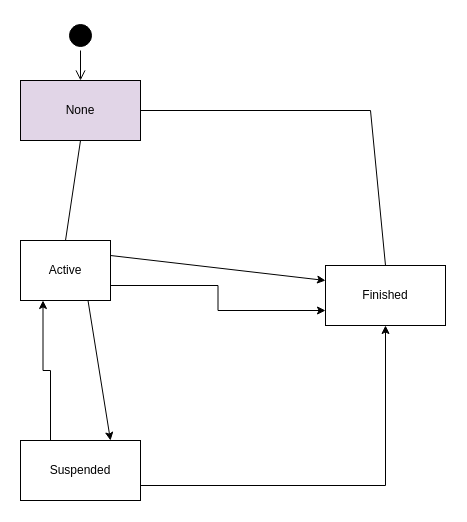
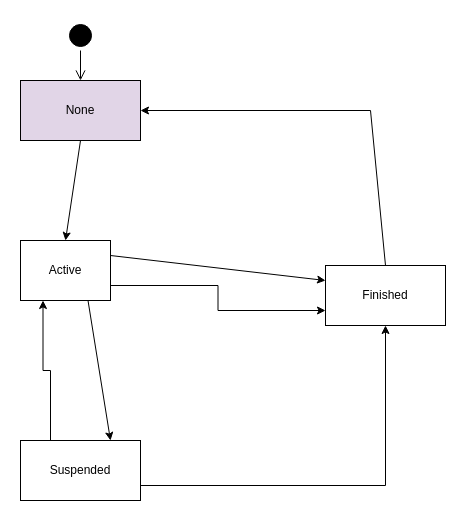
(146, 111) -> (148, 111)
(66, 236) -> (67, 232)
